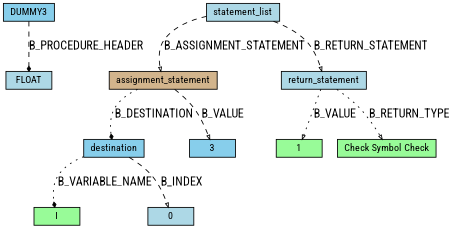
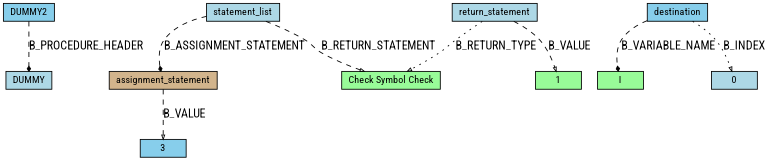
(29, 12) -> (29, 12)
(171, 32) -> (172, 32)
(303, 38) -> (313, 46)
(29, 80) -> (29, 80)
(116, 107) -> none
(312, 112) -> (539, 40)
(60, 174) -> (623, 38)
(153, 176) -> (716, 40)
